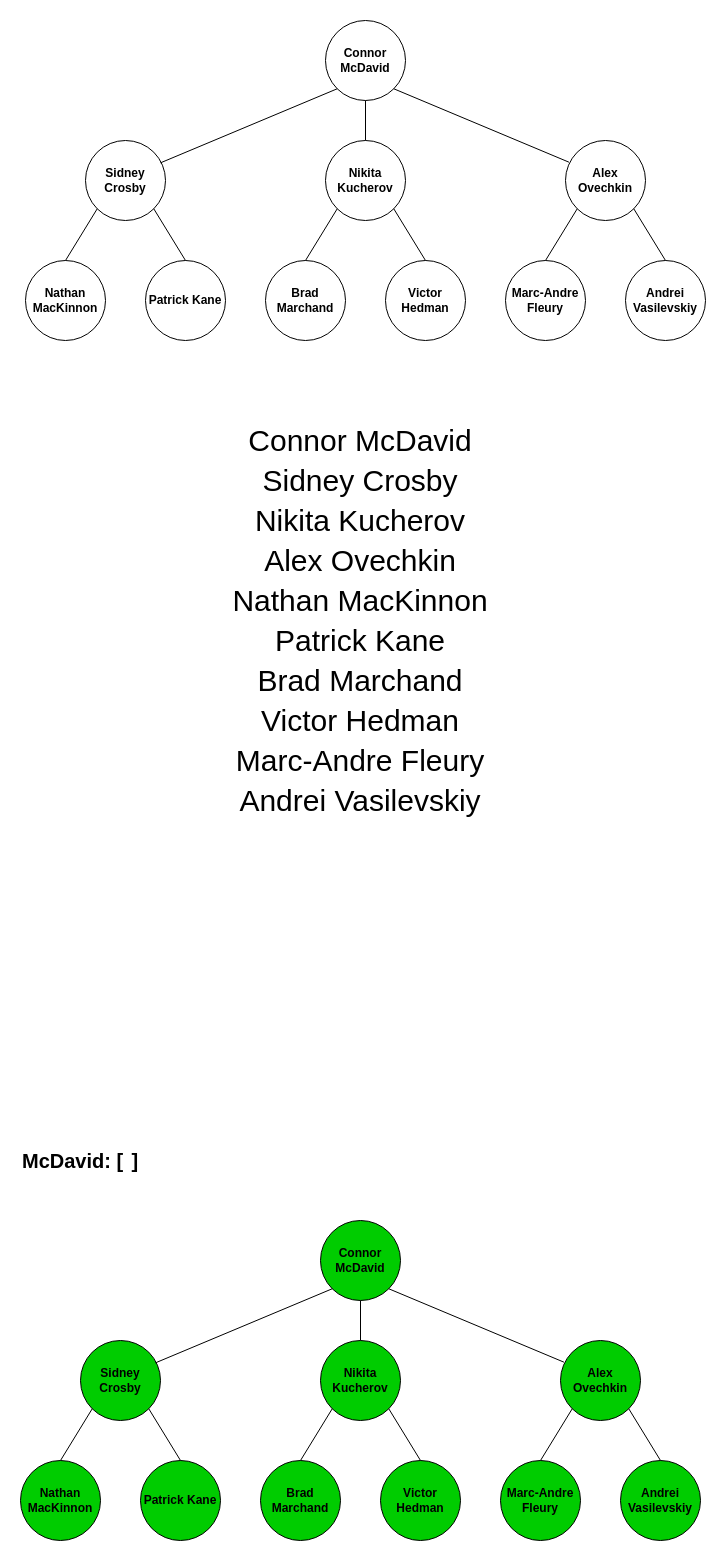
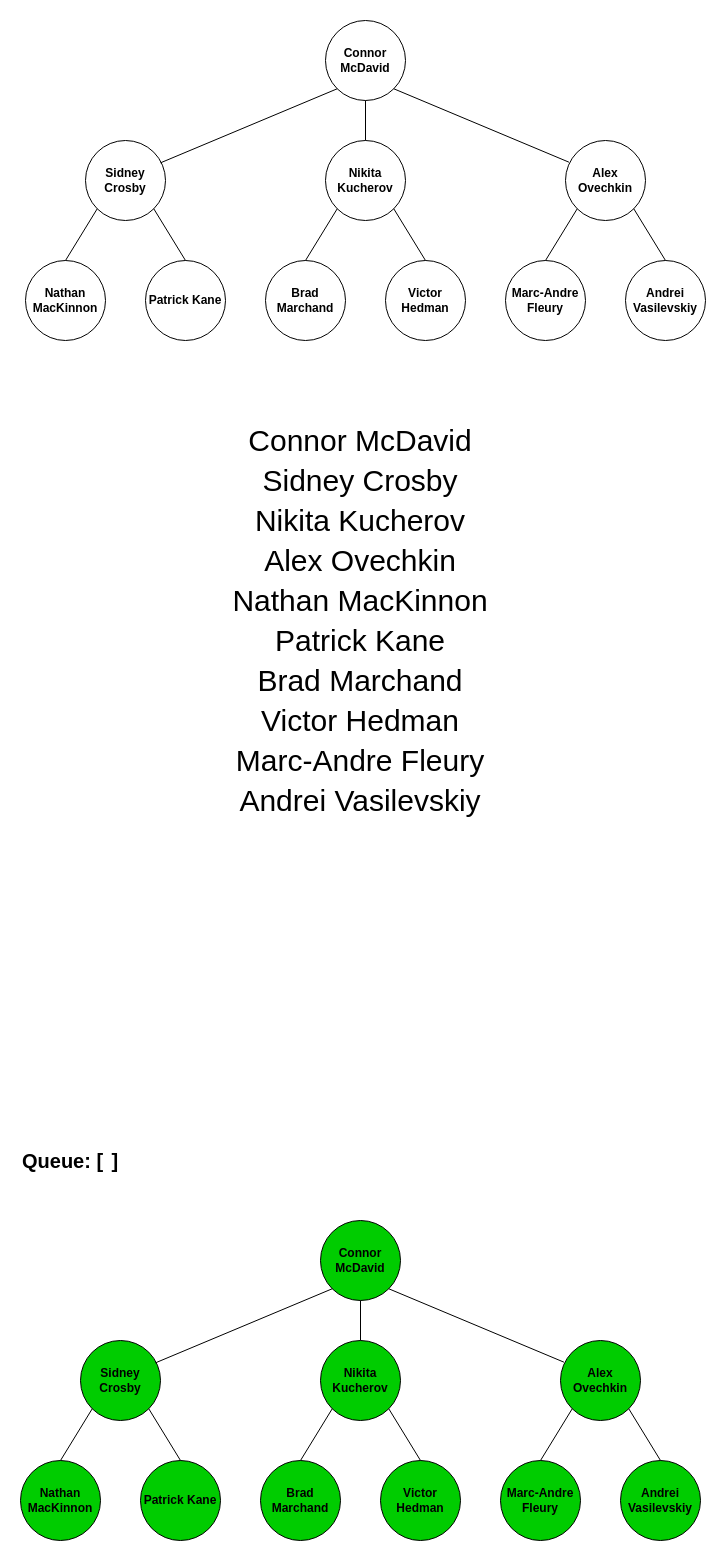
(62, 1161) -> (56, 1161)
